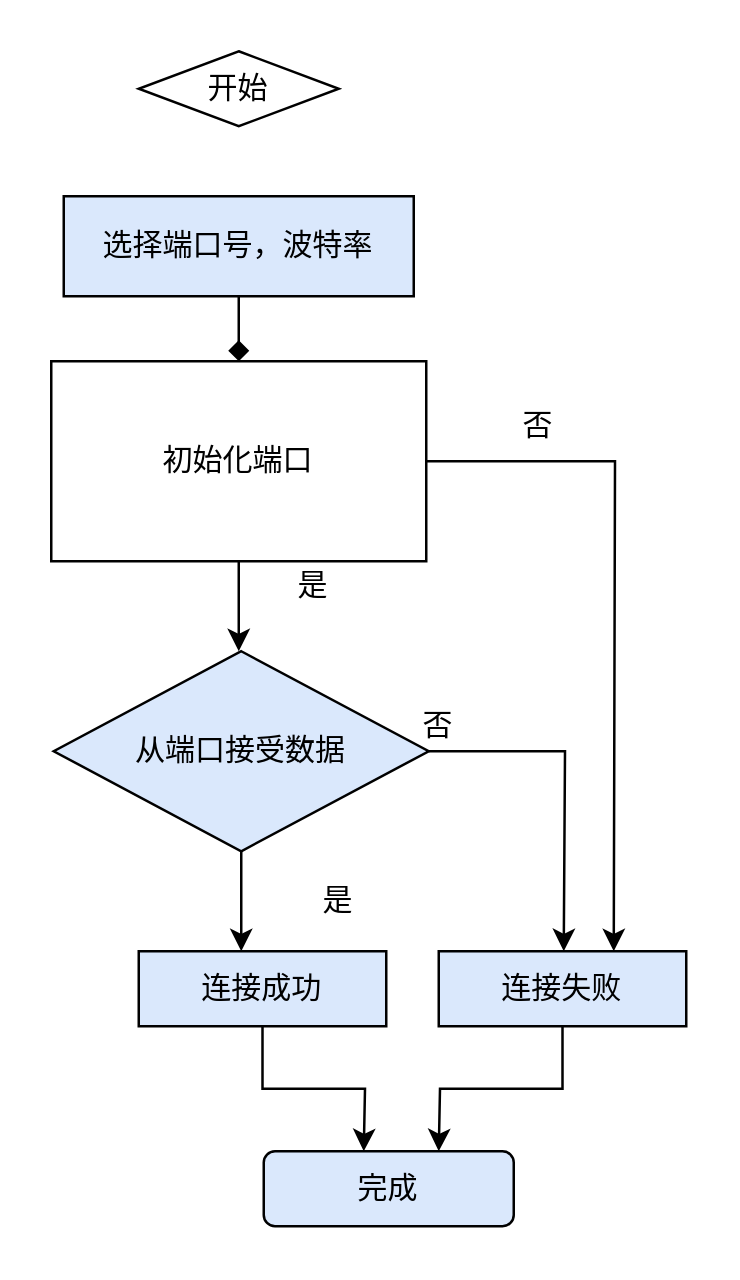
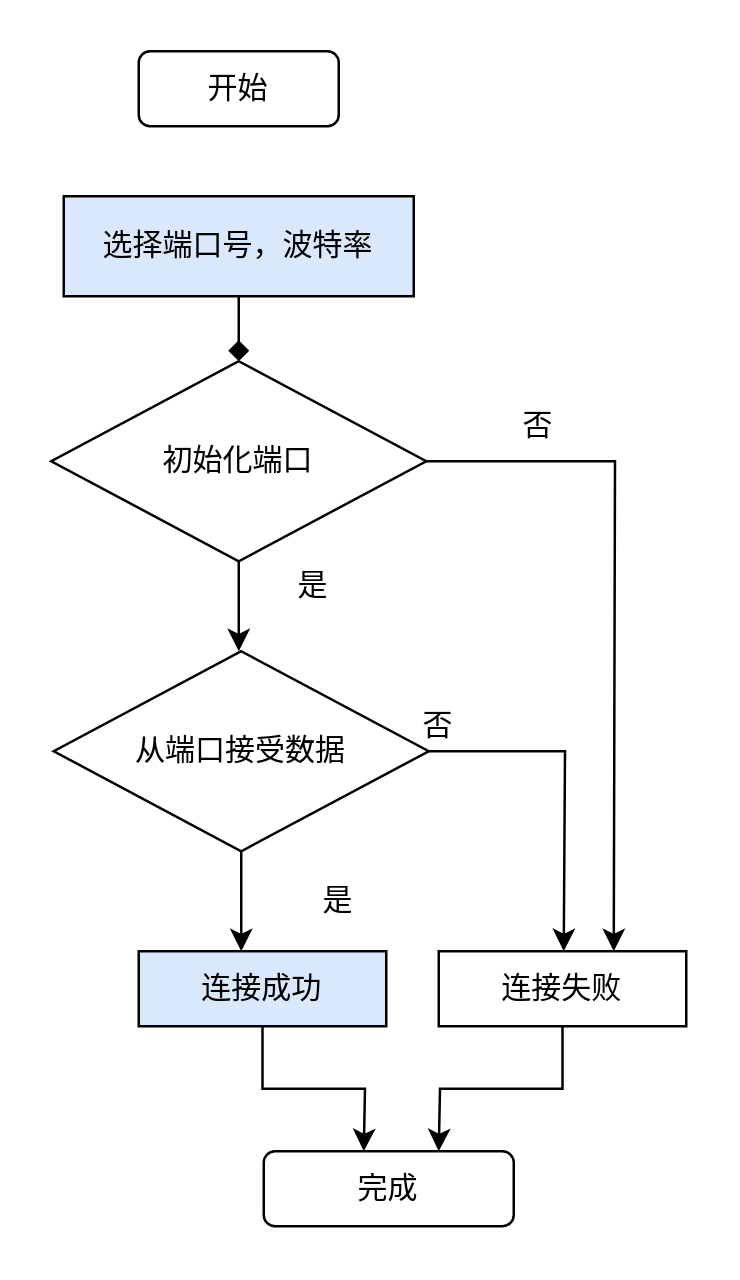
(239, 89) -> (239, 89)
(239, 461) -> (239, 461)
(241, 751) -> (241, 751)
(563, 989) -> (563, 989)
(389, 1189) -> (389, 1189)
